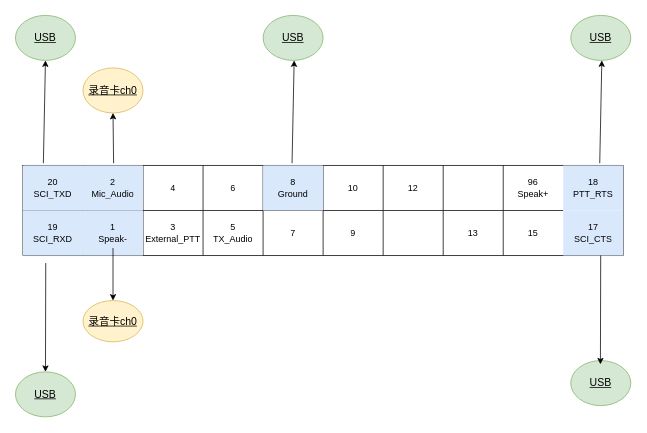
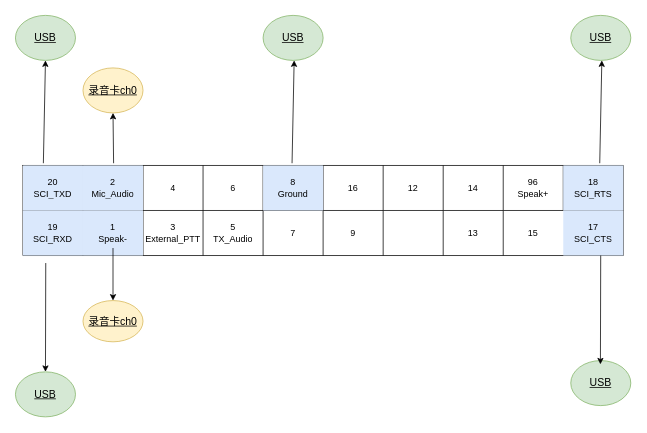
(353, 188) -> (353, 188)
none -> (473, 188)
(593, 188) -> (593, 188)
